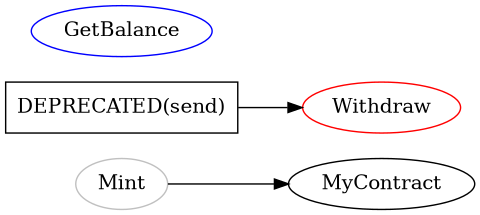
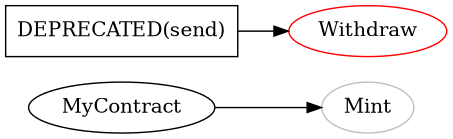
(122, 31) -> none
(221, 184) -> (261, 108)
